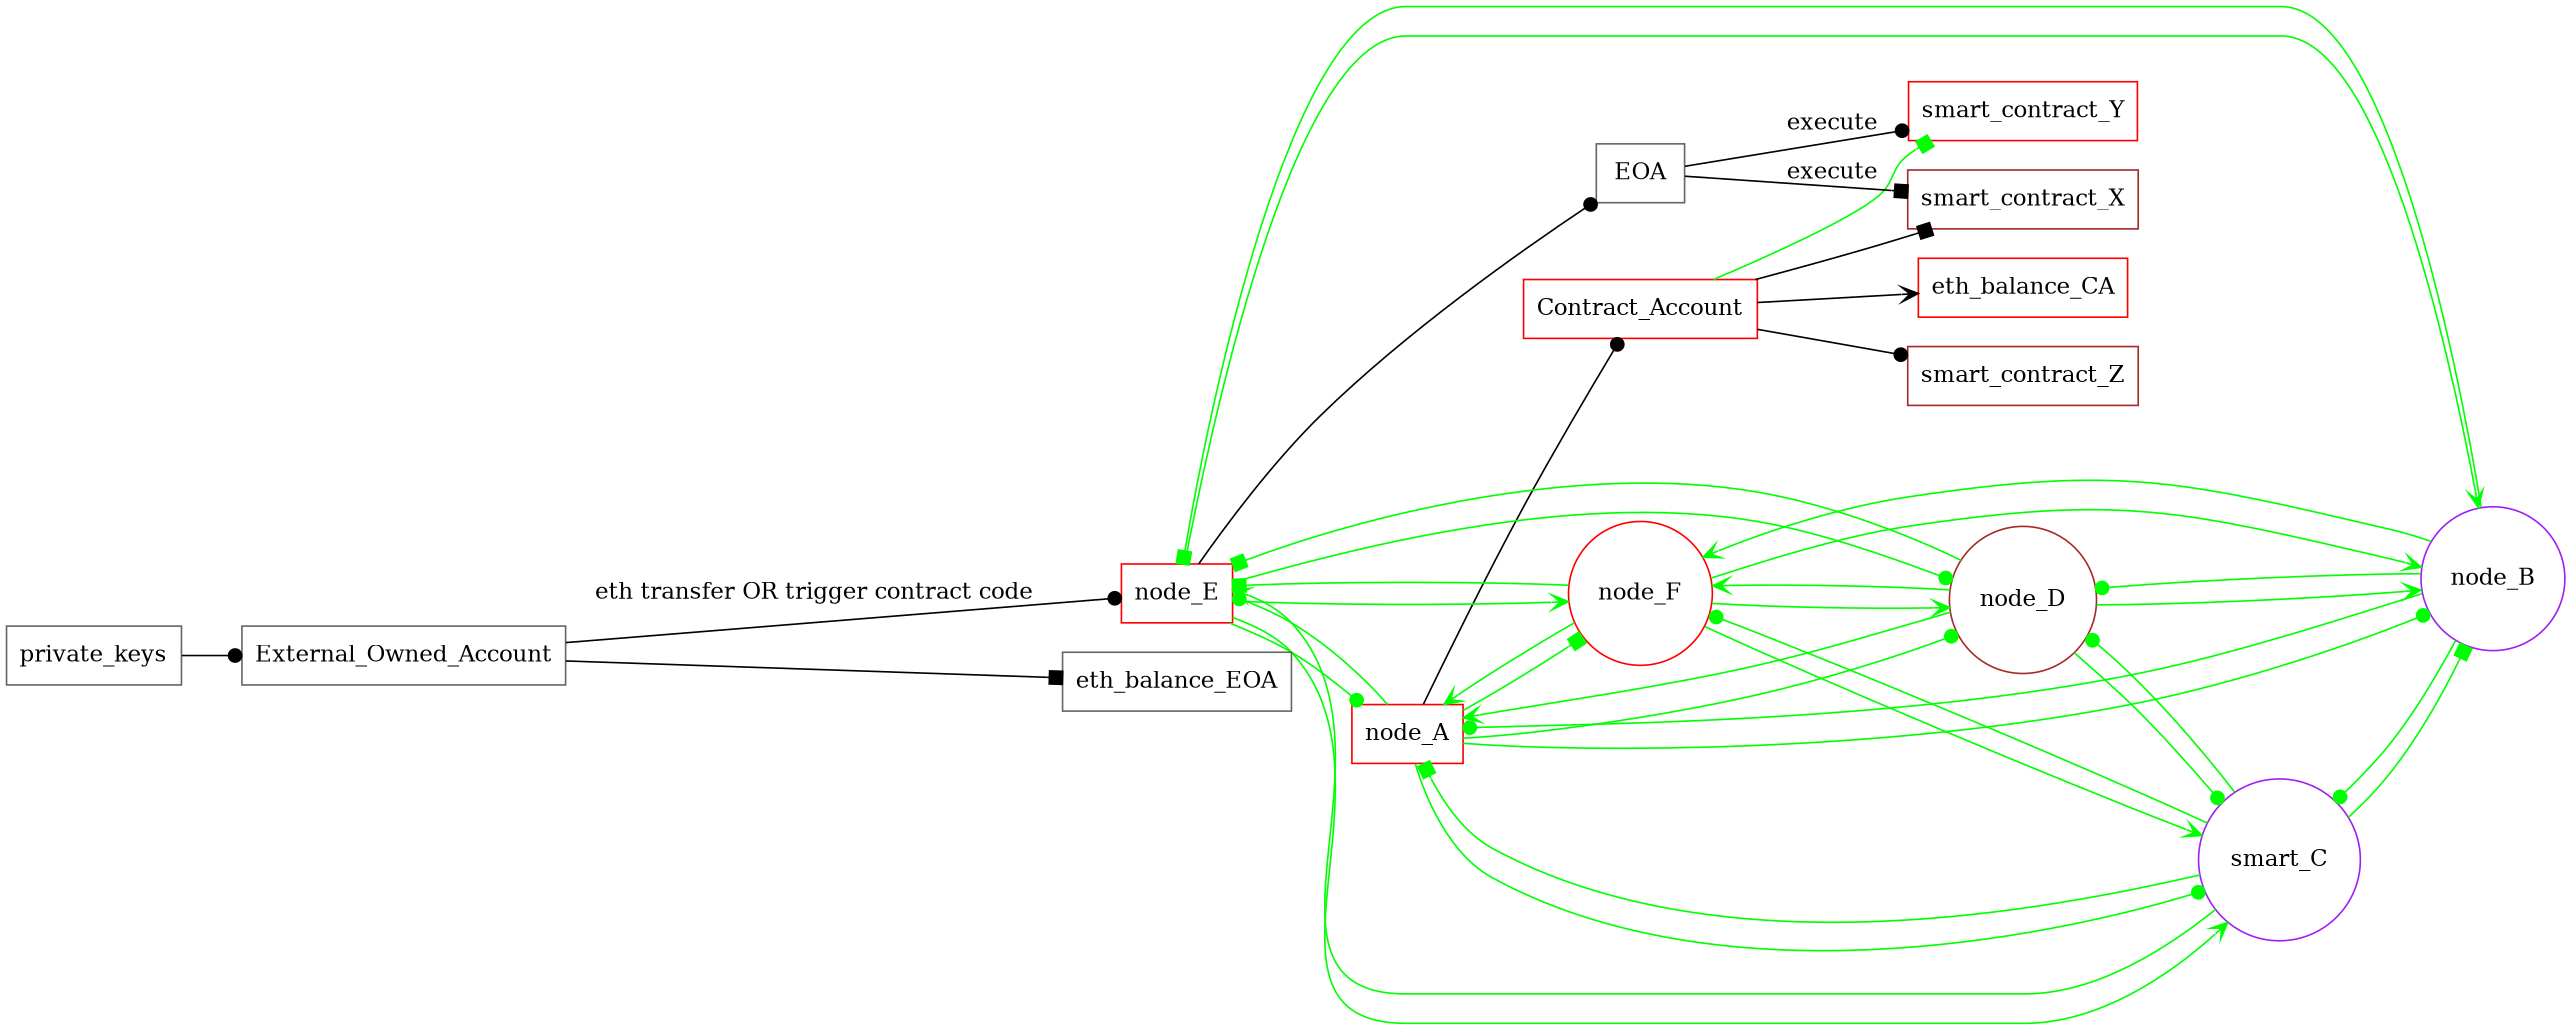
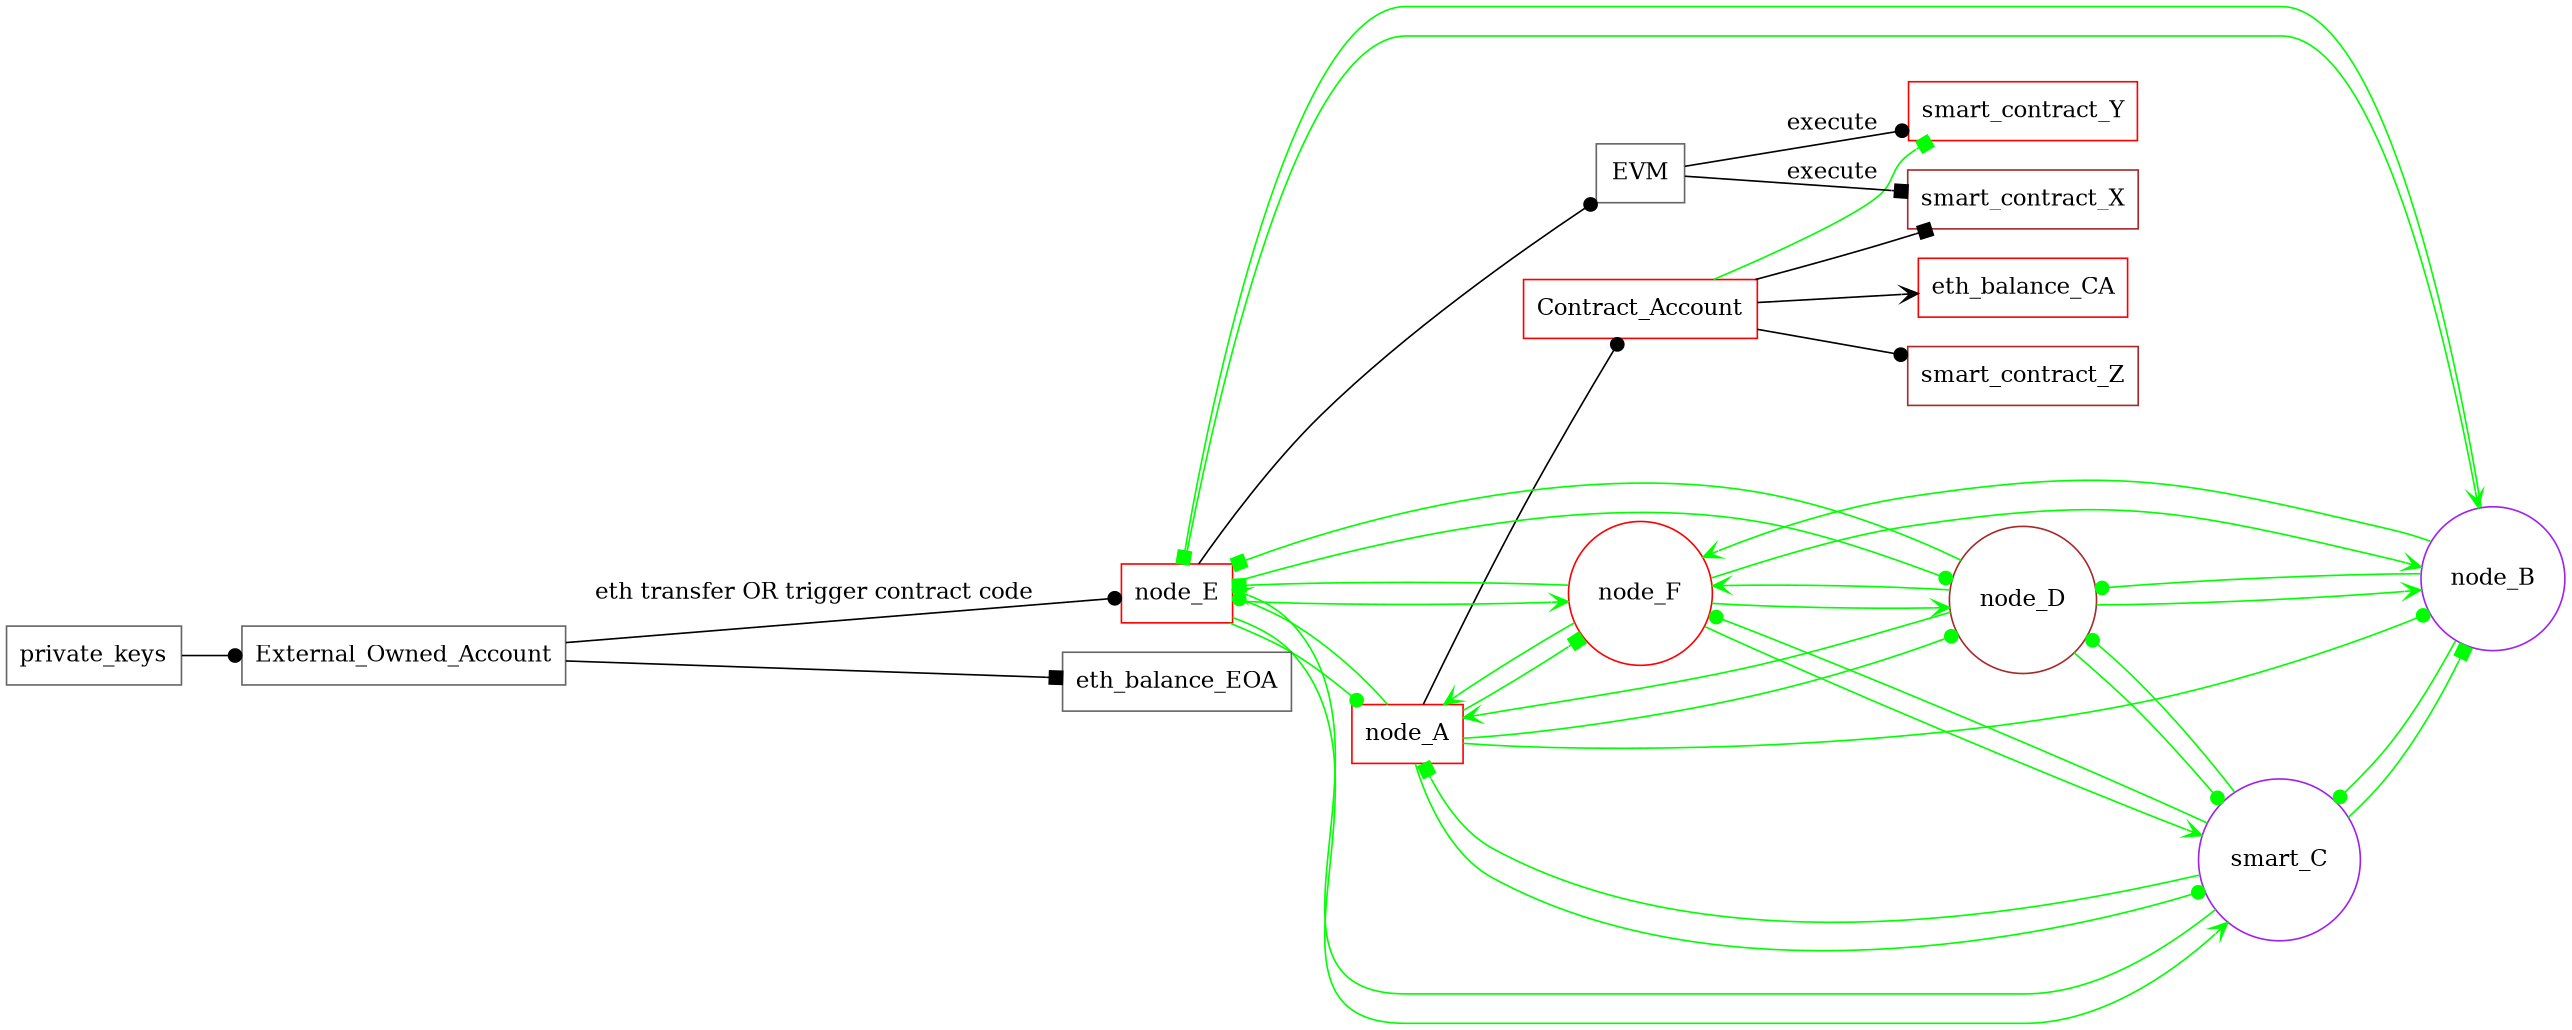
(1640, 173) -> (1640, 173)
(1956, 701) -> none
